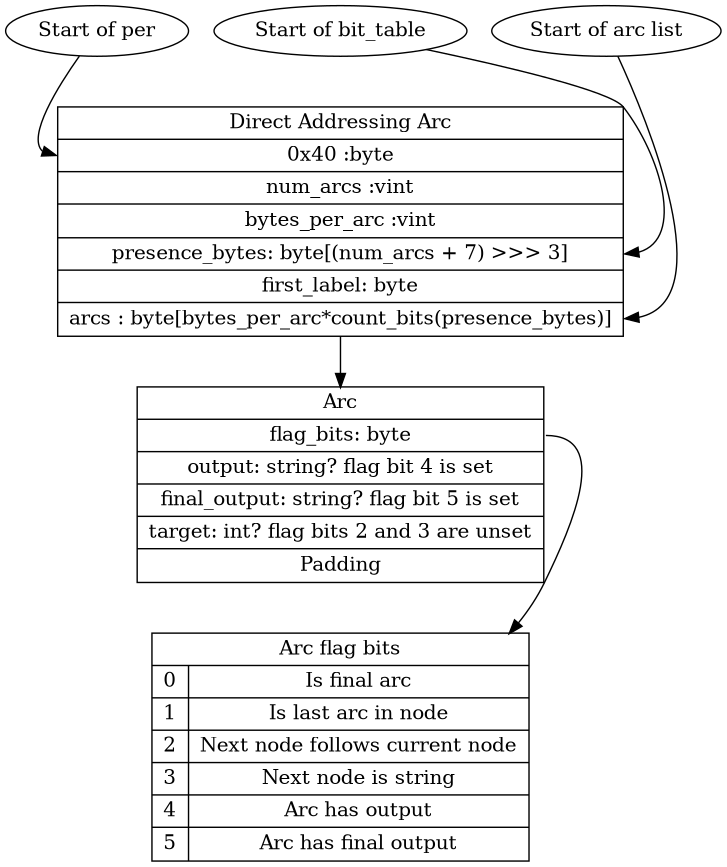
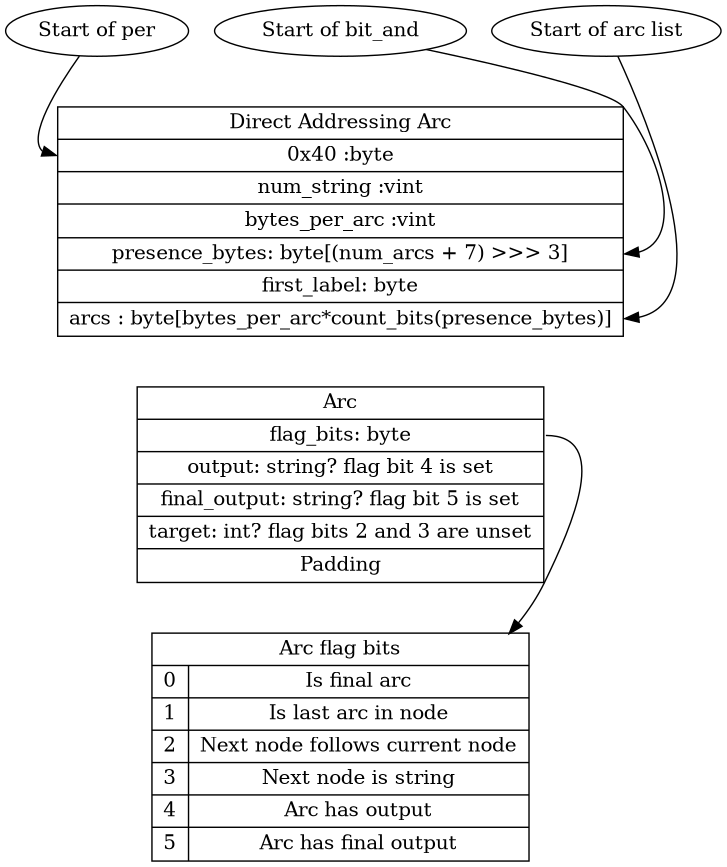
(340, 31) -> (340, 31)
(340, 187) -> (340, 187)
(340, 355) -> none
